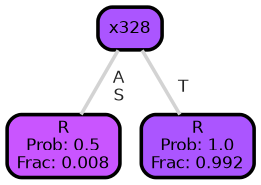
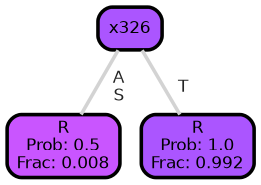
(130, 28) -> (130, 28)
